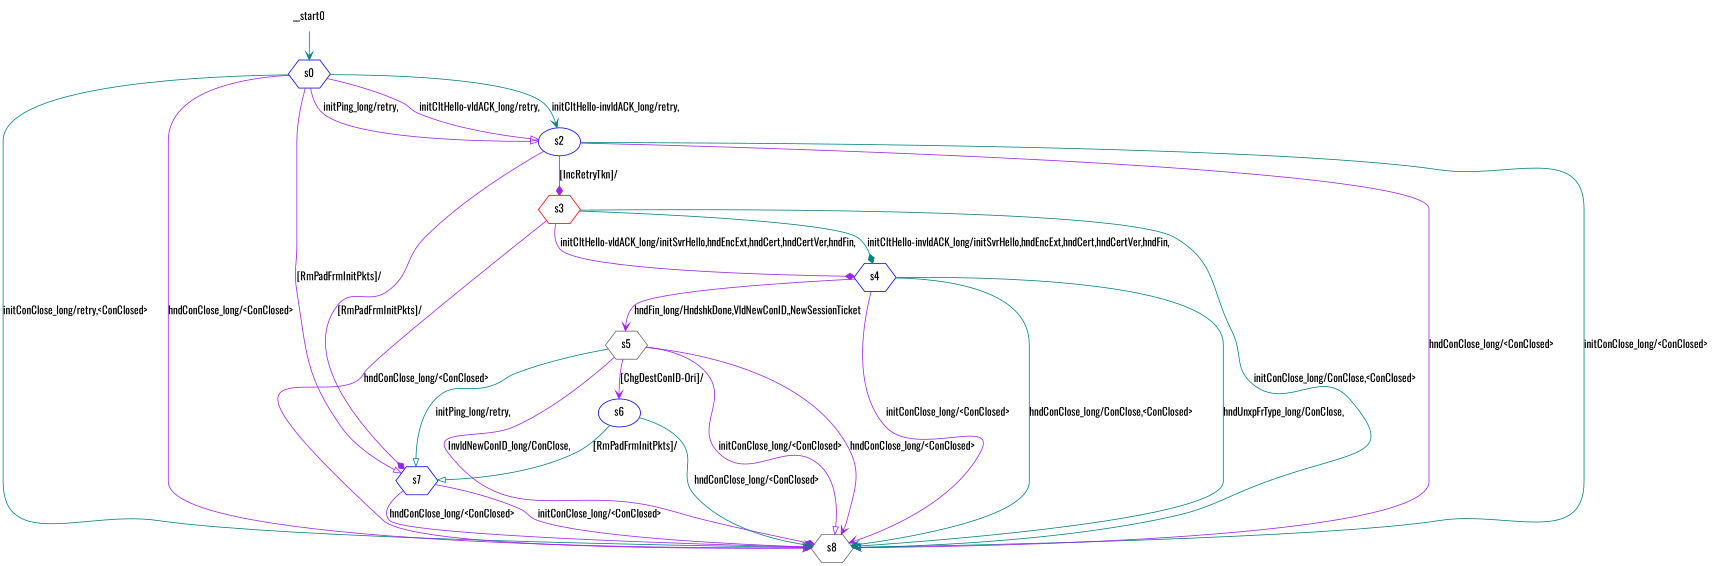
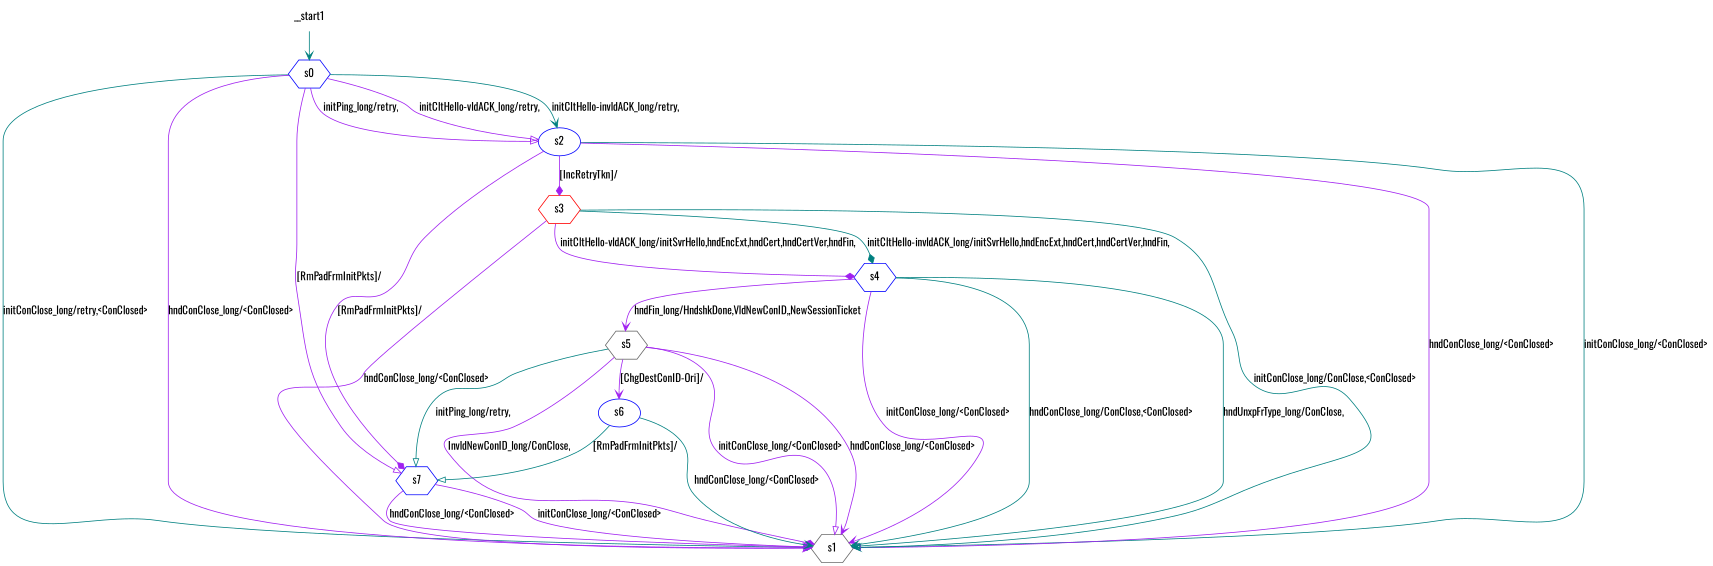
(309, 17) -> (309, 17)
(832, 549) -> (832, 549)
